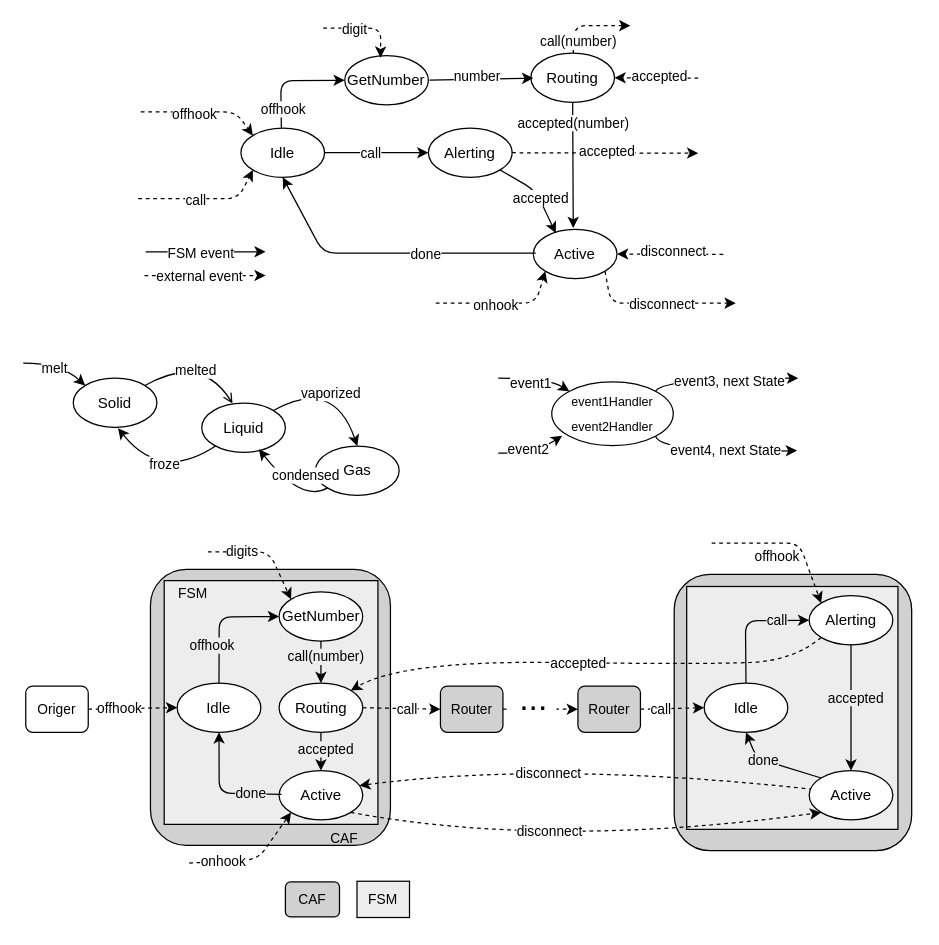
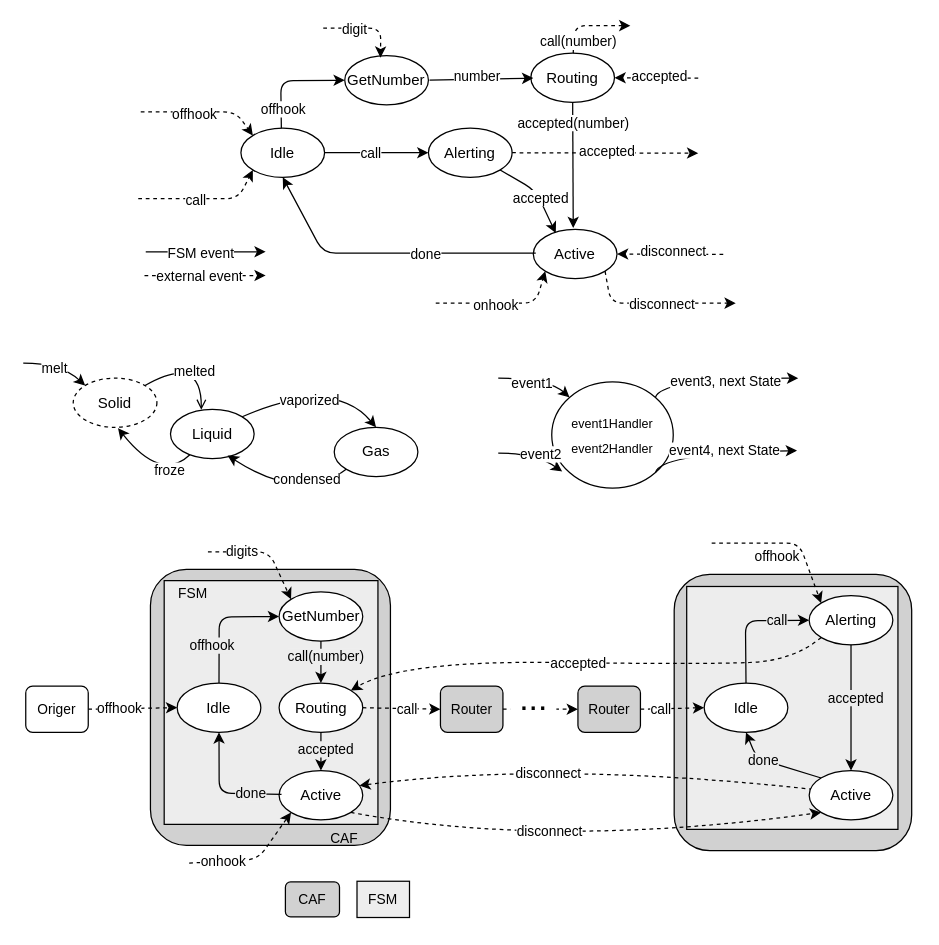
(115, 403) -> (115, 403)
(612, 414) -> (612, 435)
(243, 428) -> (212, 434)
(357, 471) -> (376, 452)
